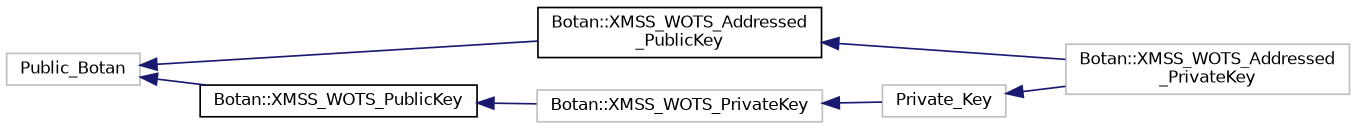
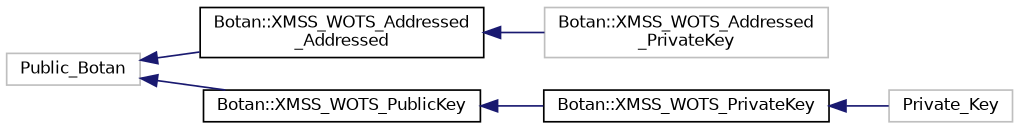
(680, 33) -> (342, 33)
(1044, 89) -> none
(680, 106) -> (686, 106)
